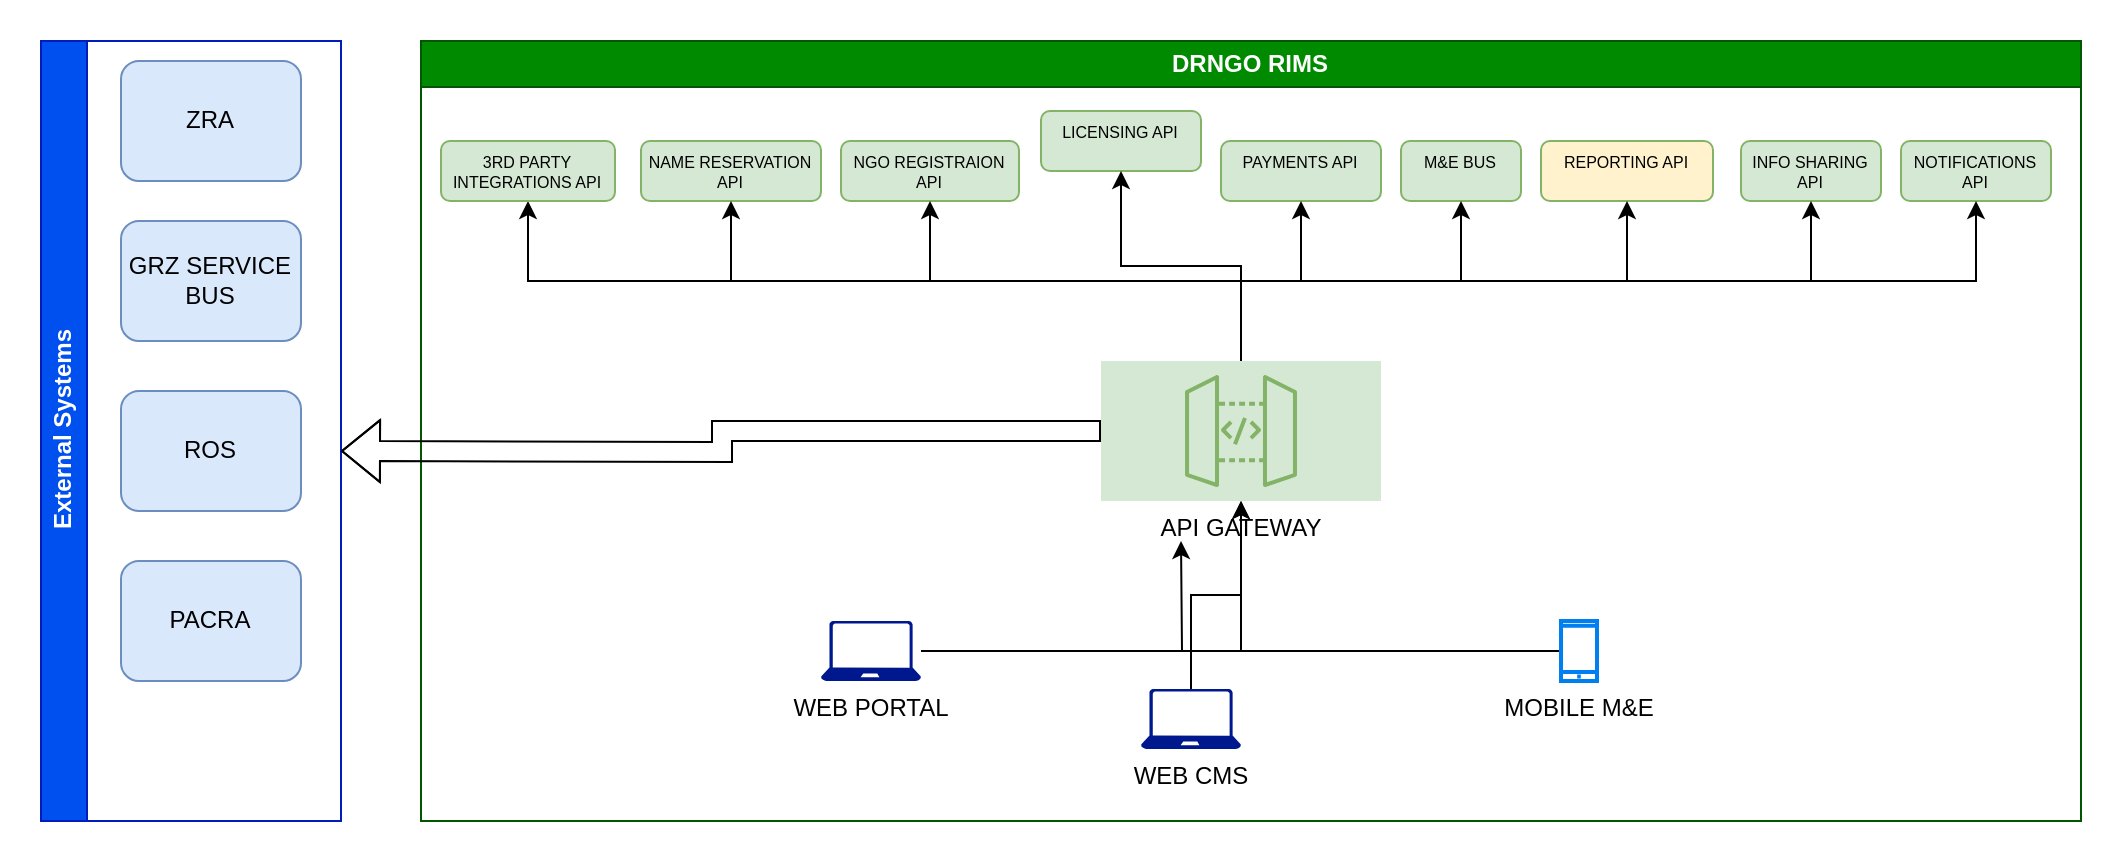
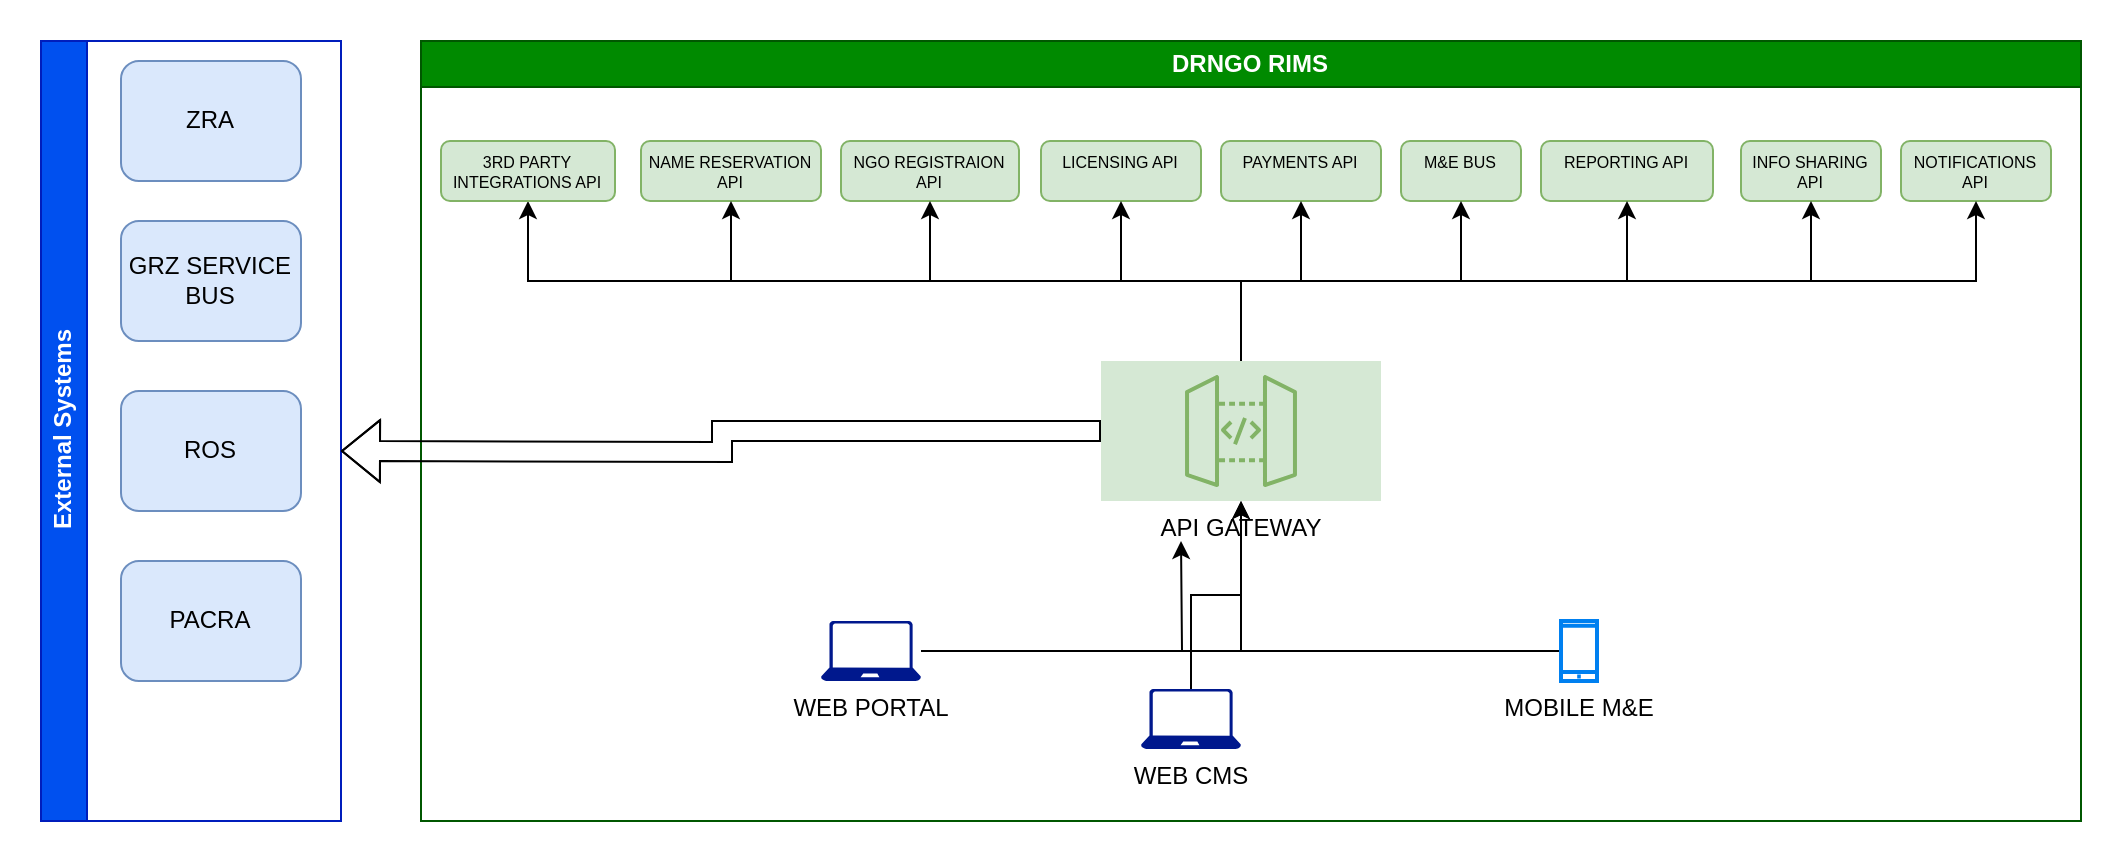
(1121, 141) -> (1121, 171)
(1627, 171) -> (1627, 171)
